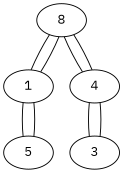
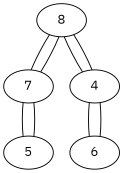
(29, 86) -> (29, 86)
(95, 153) -> (95, 153)
